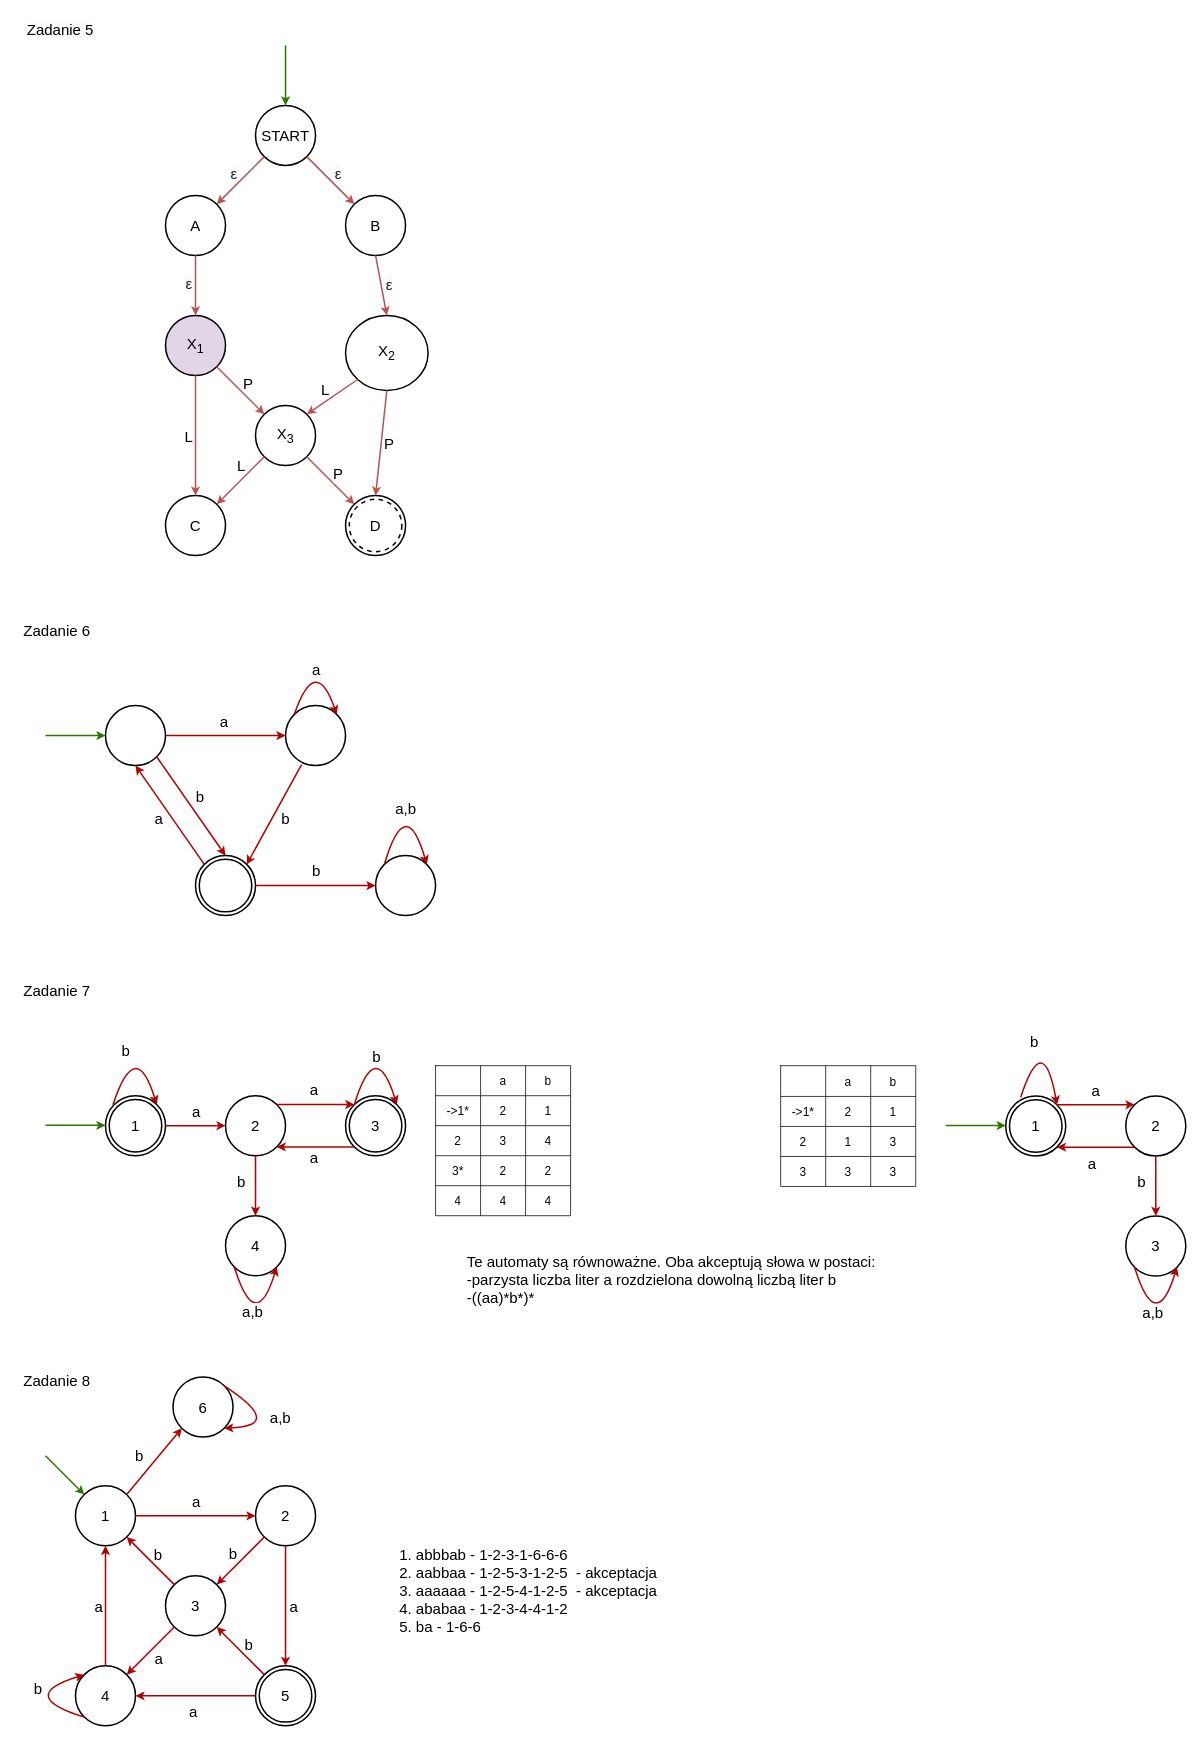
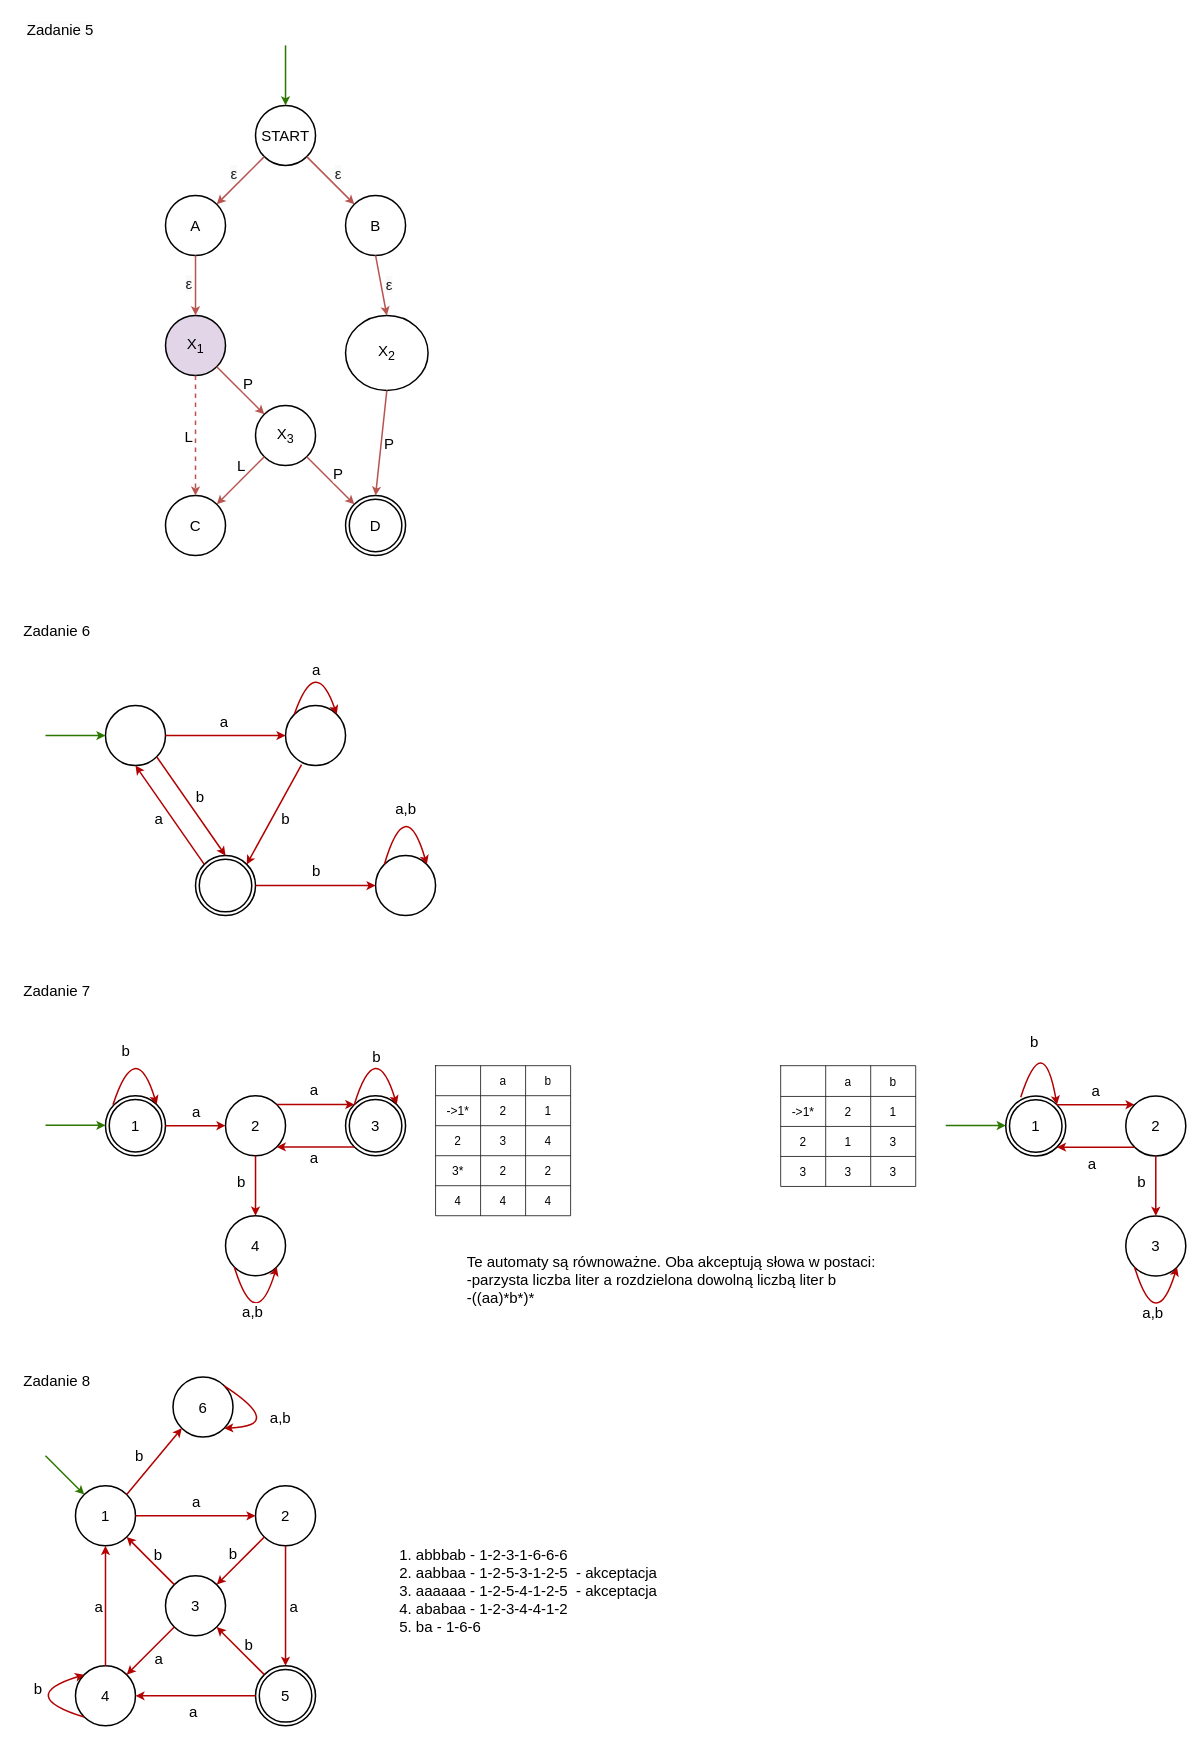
(335, 395) -> none
(195, 430) -> (195, 430)
(375, 525) -> (375, 525)
